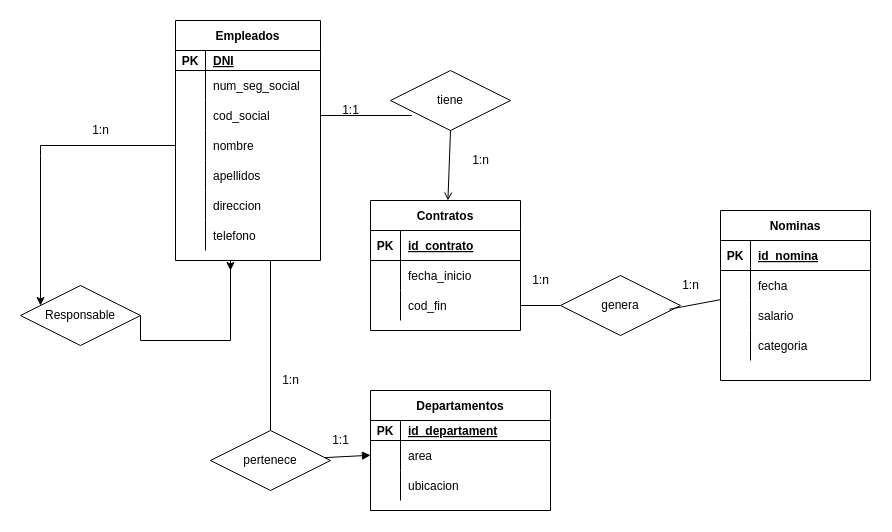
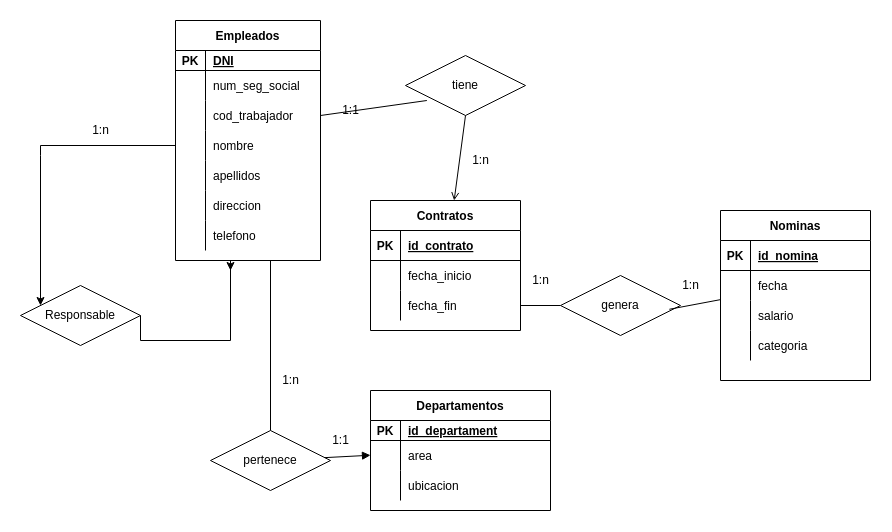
(451, 101) -> (466, 86)
(243, 116) -> (260, 116)
(430, 306) -> (437, 306)
